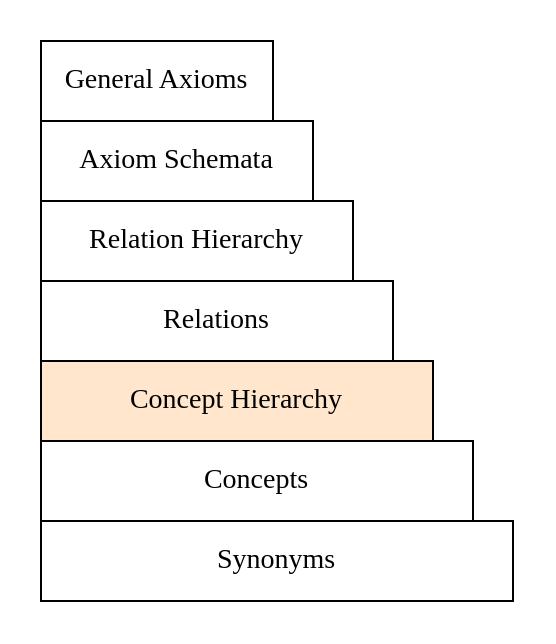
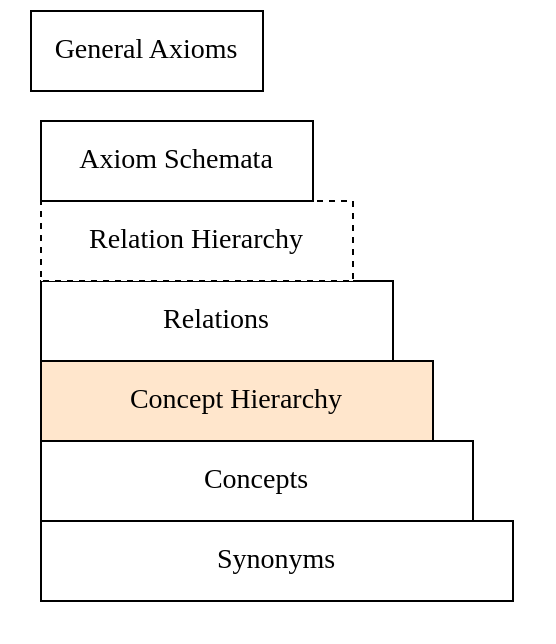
(157, 81) -> (147, 51)
(197, 241) -> (197, 241)
